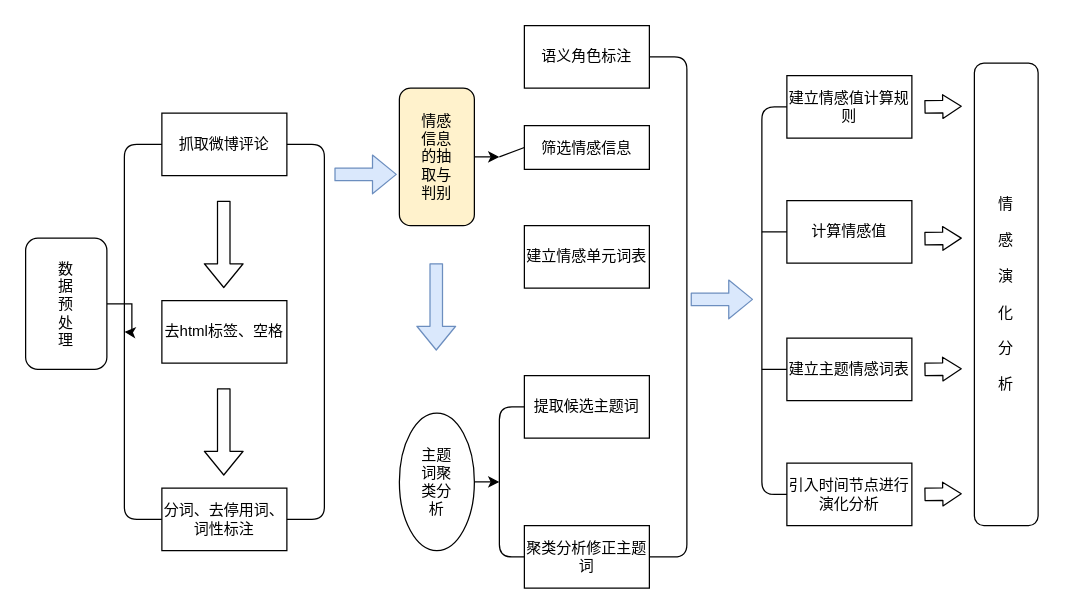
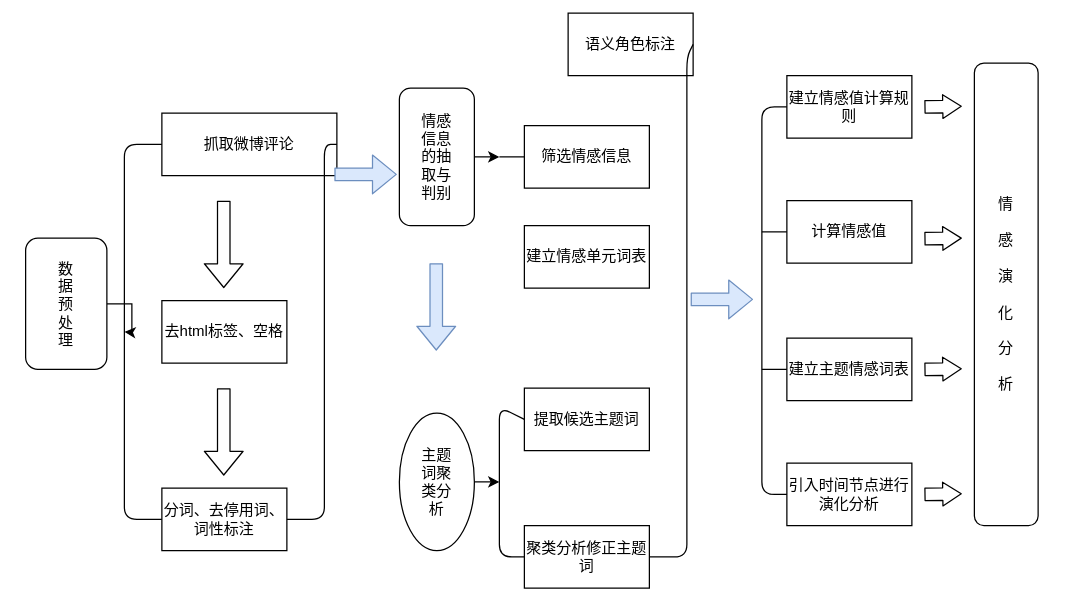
(587, 57) -> (631, 44)
(224, 144) -> (249, 144)
(587, 148) -> (587, 157)
(437, 157) -> (437, 157)
(587, 407) -> (587, 419)
